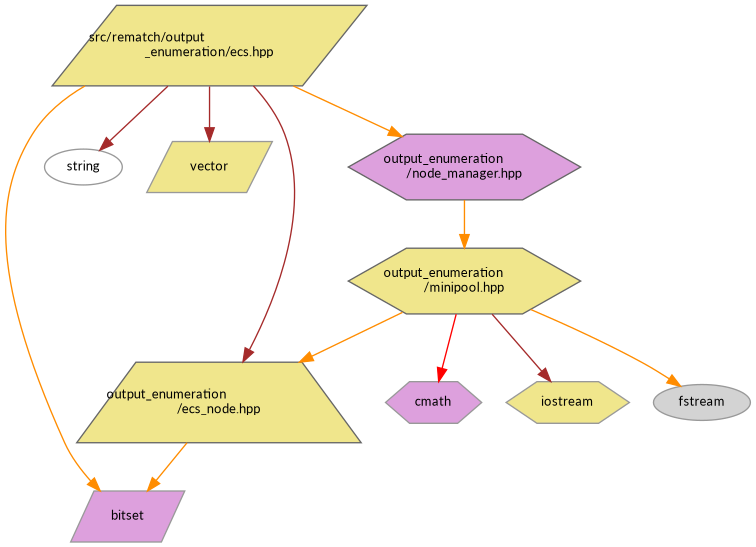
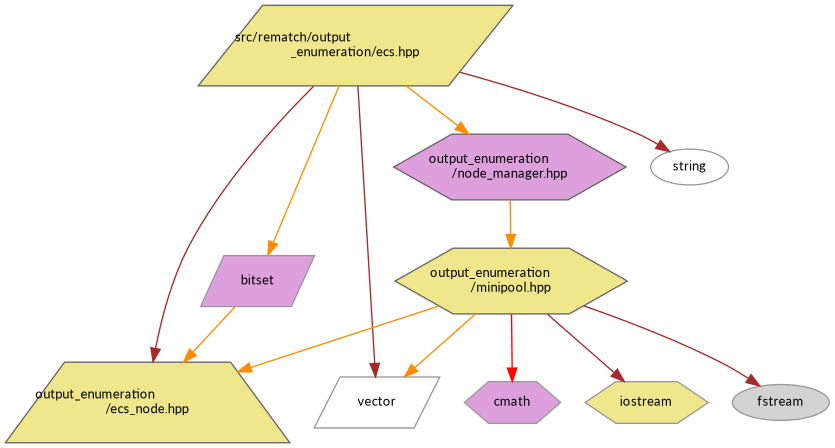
(210, 167) -> (377, 402)
none -> (445, 341)
(601, 342) -> (668, 338)
(172, 462) -> (214, 330)
